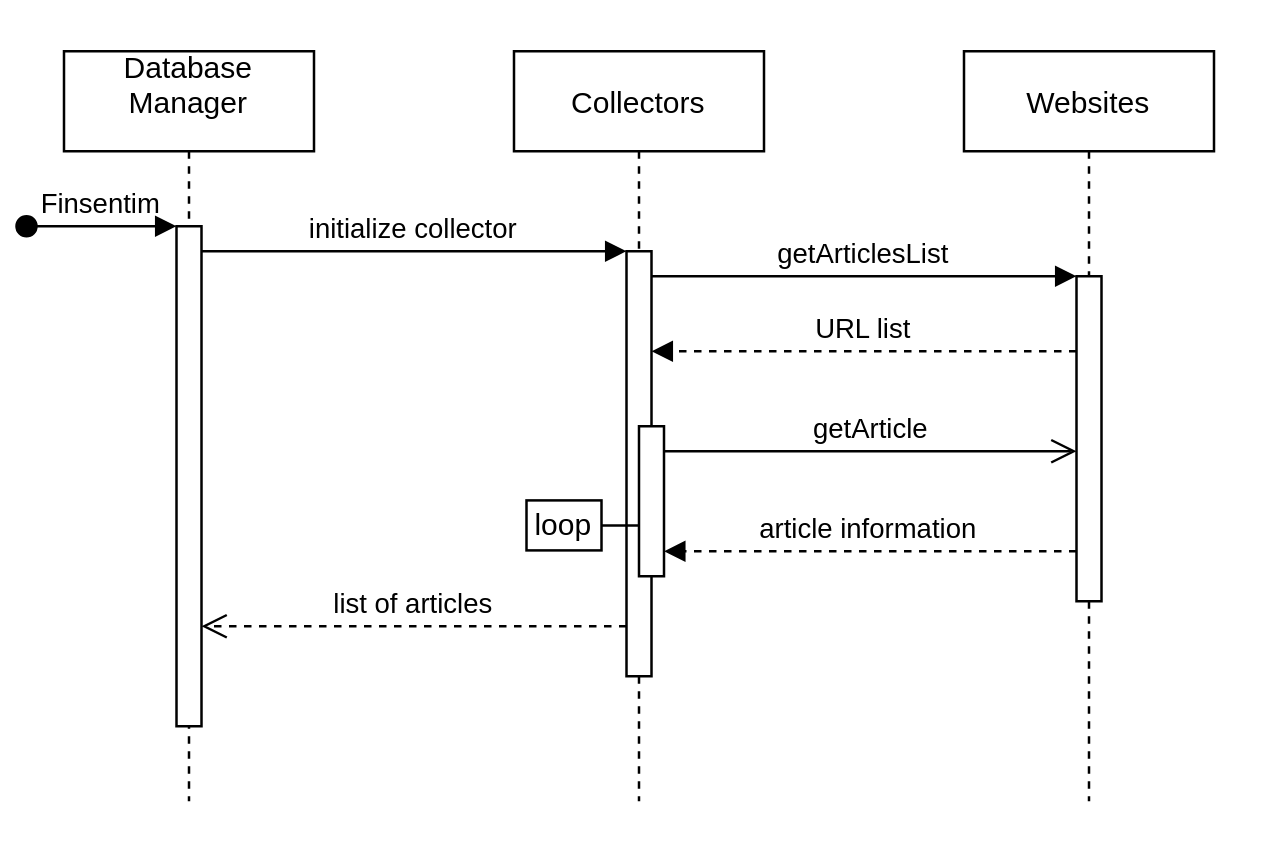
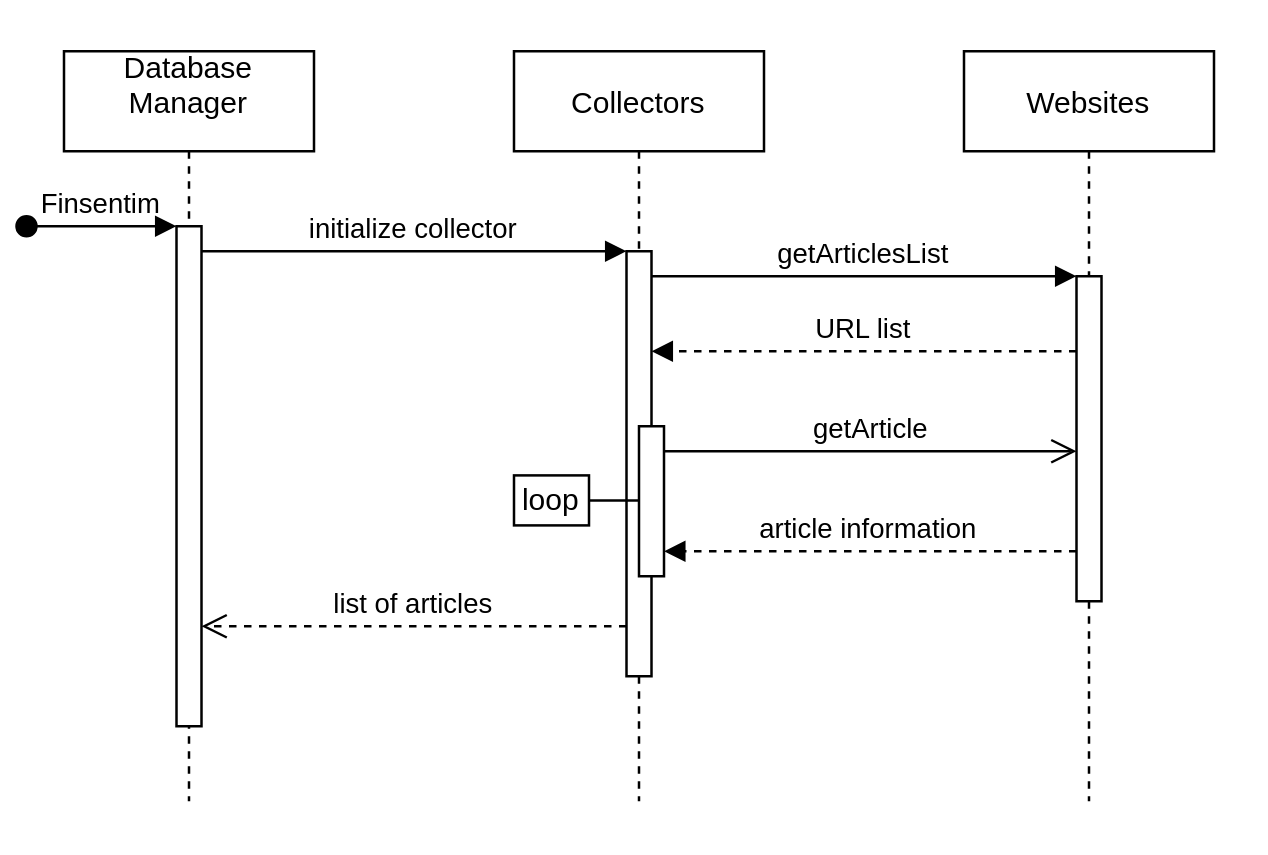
(564, 525) -> (551, 500)
